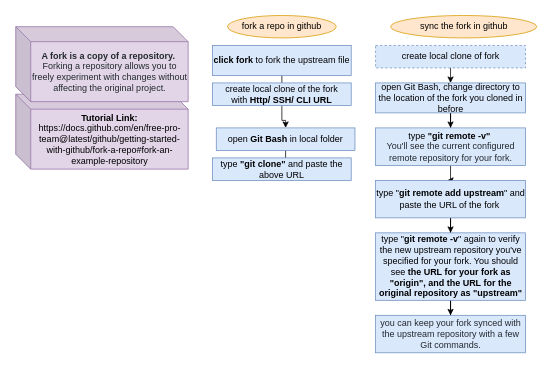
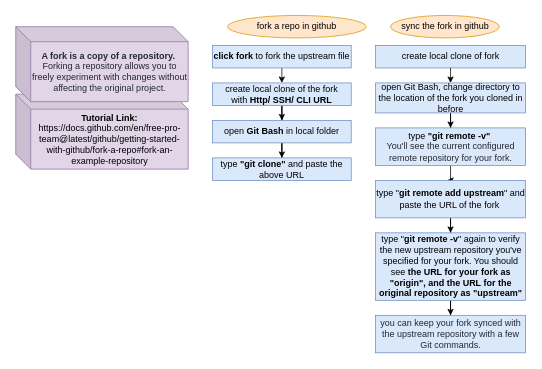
(282, 27) -> (297, 27)
(464, 27) -> (445, 27)
(451, 57) -> (451, 57)
(282, 60) -> (282, 57)
(286, 139) -> (282, 132)
